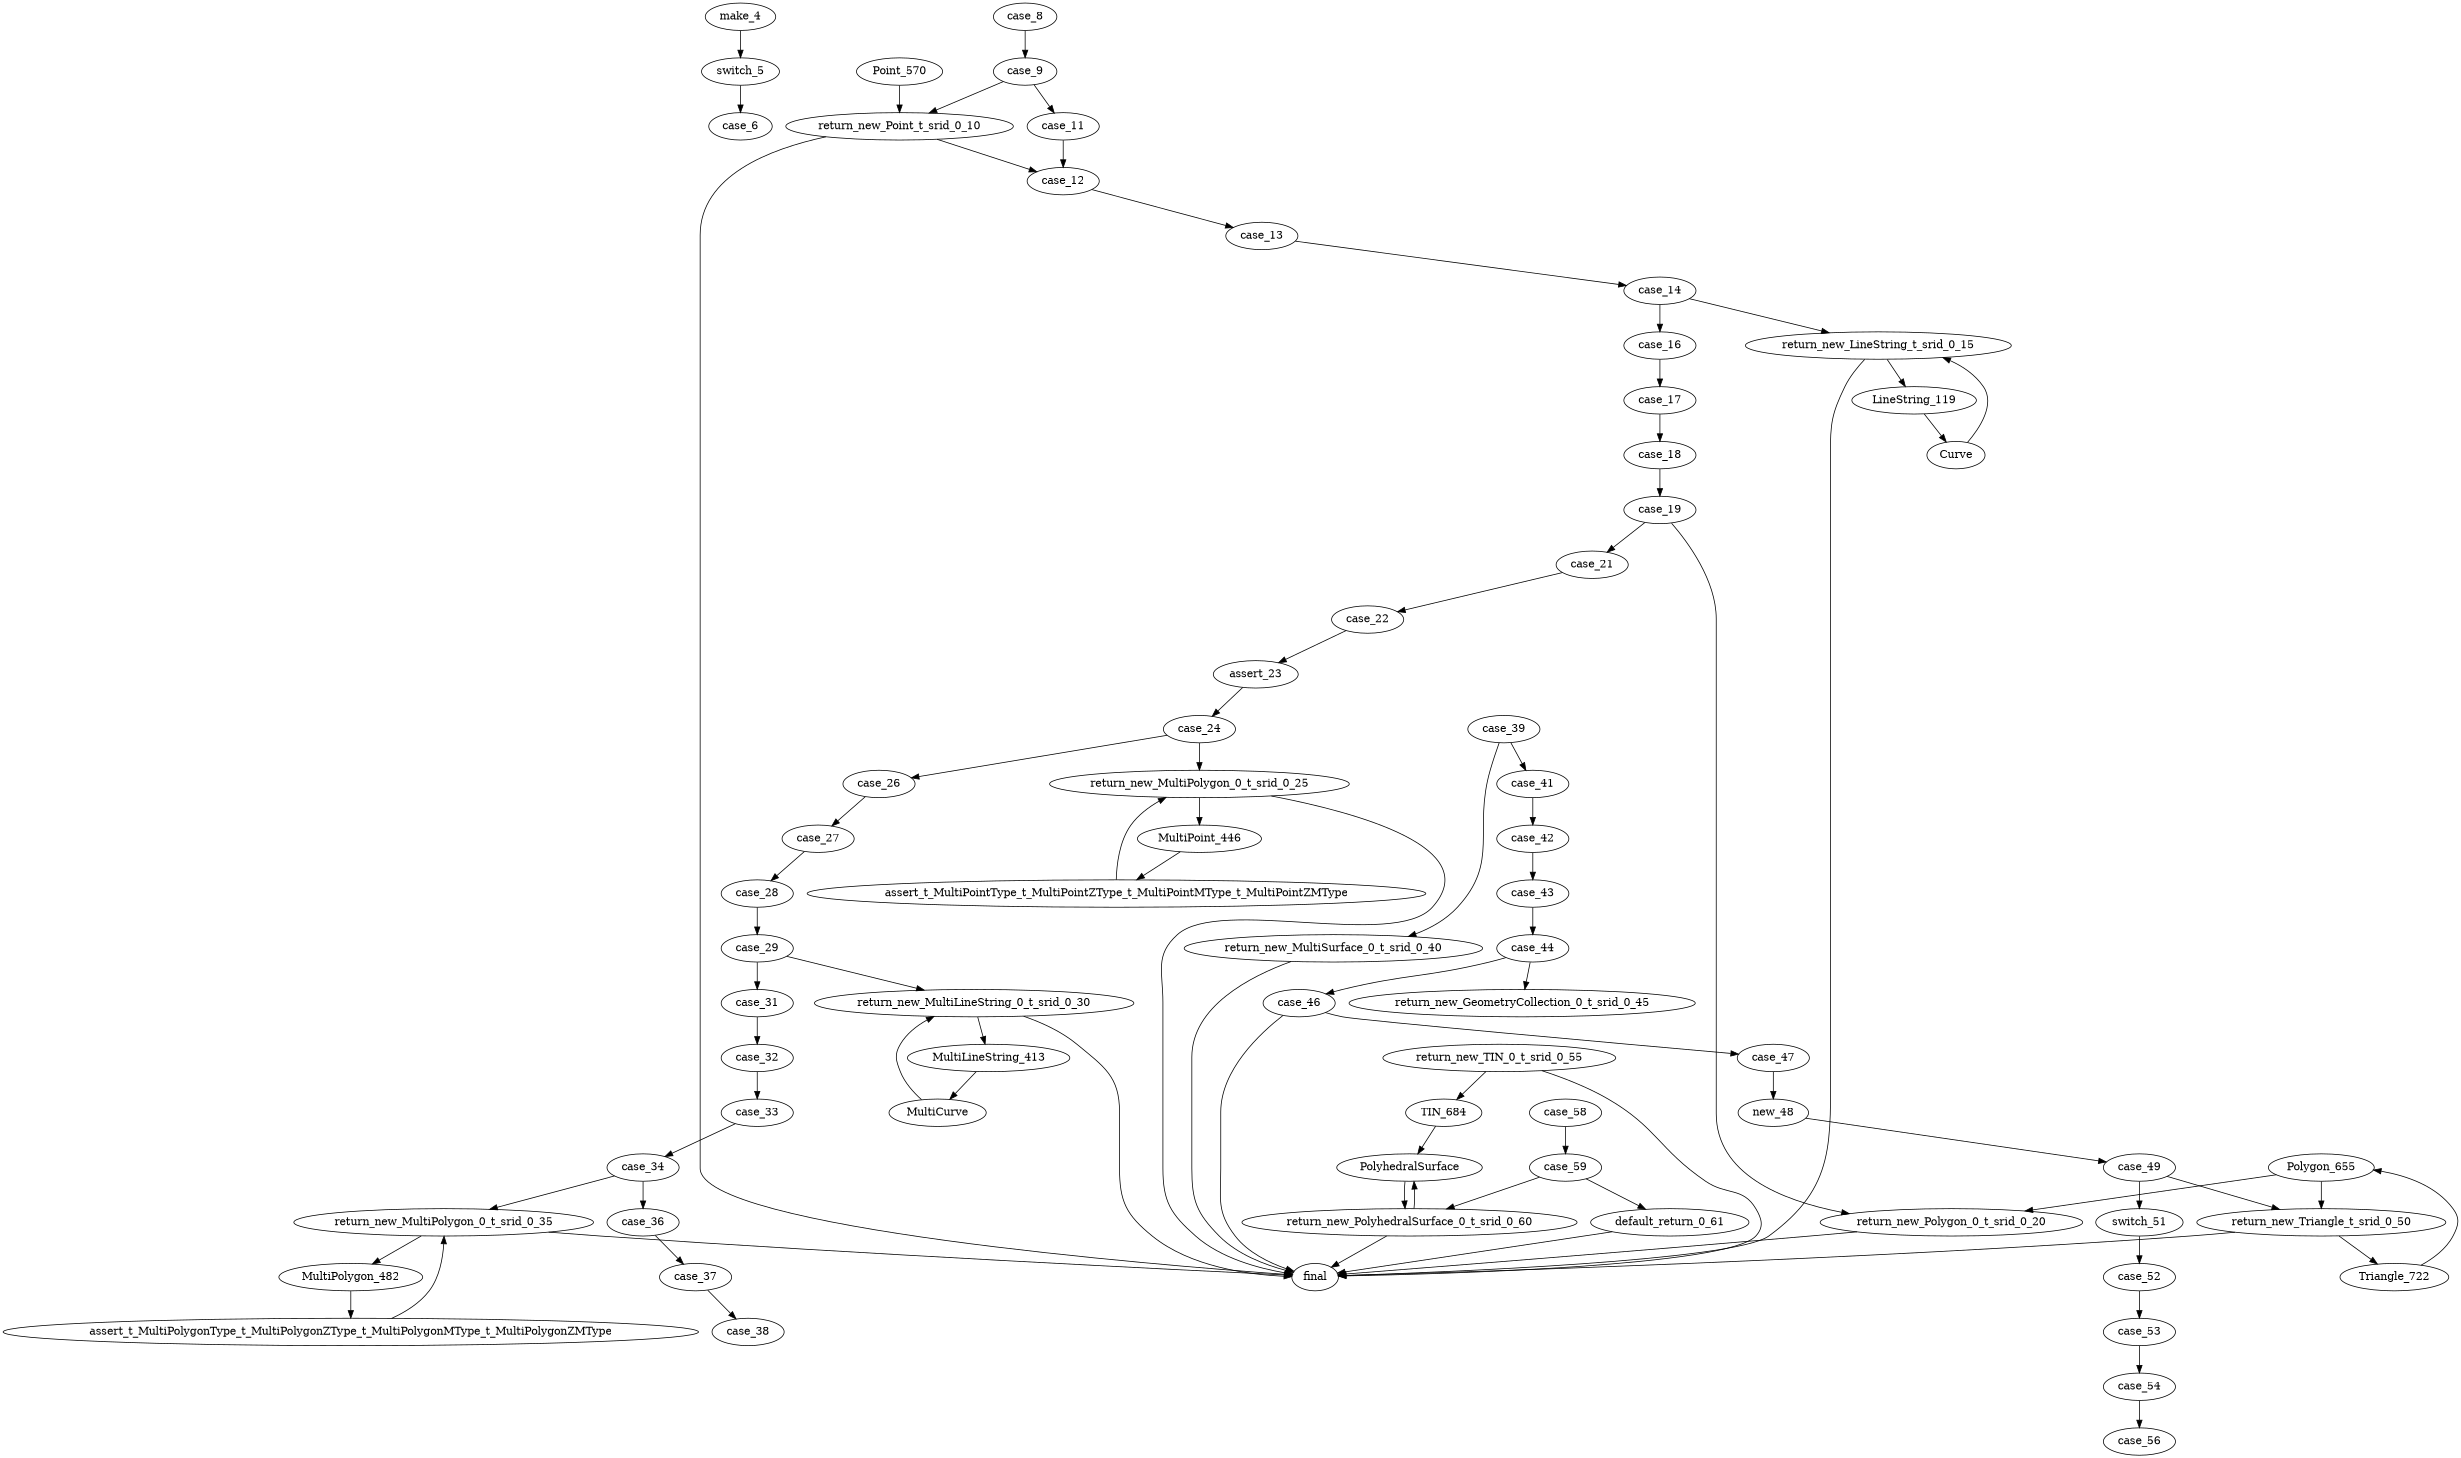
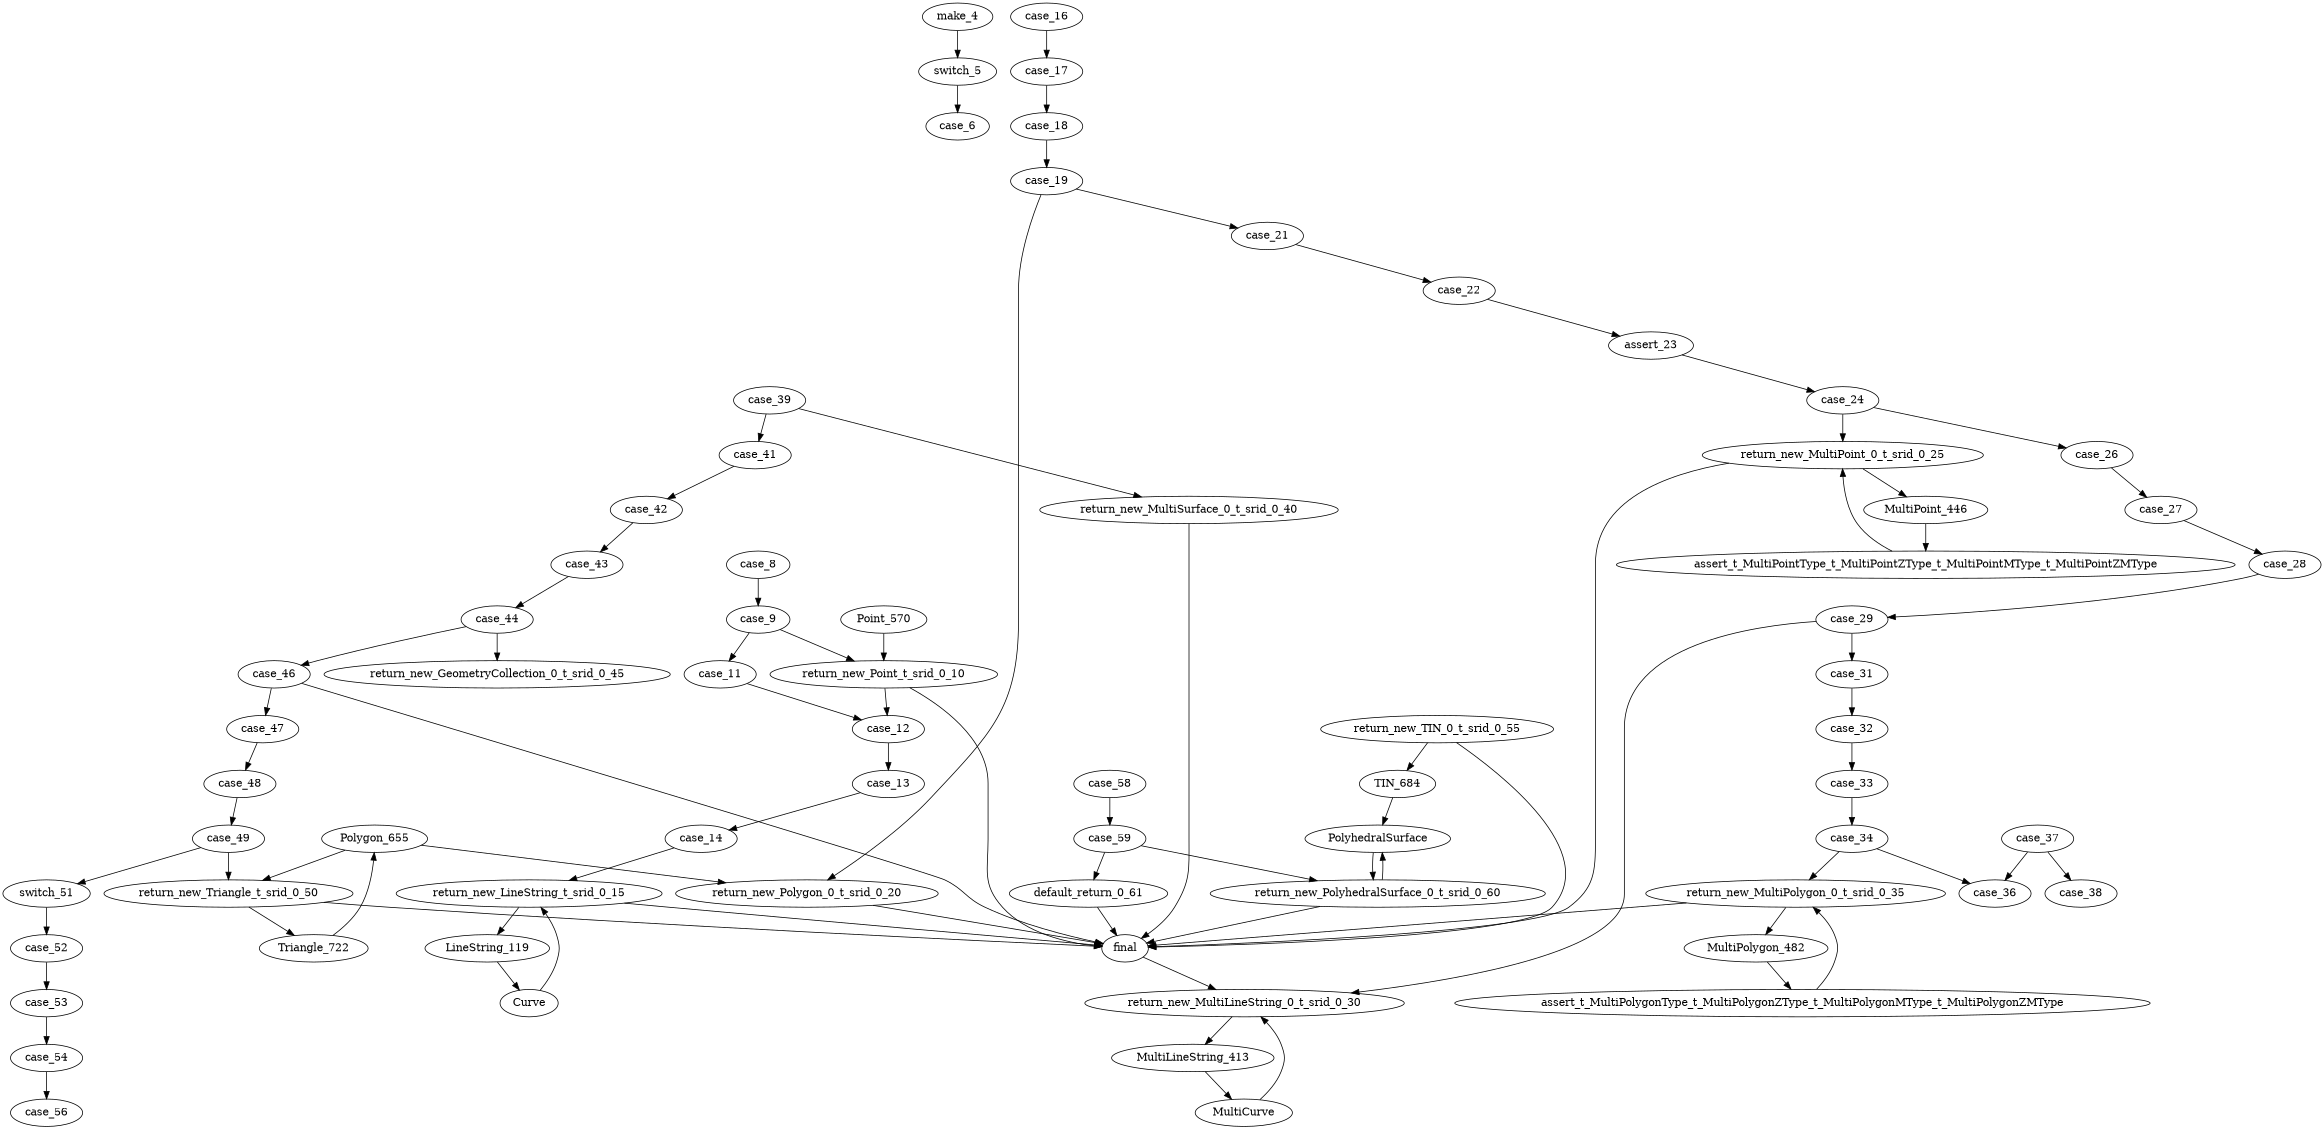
(1660, 314) -> none
(1199, 784) -> (1843, 455)
(1773, 1113) -> (240, 784)
(1120, 1177) -> (1176, 972)
(667, 1247) -> (2019, 863)
